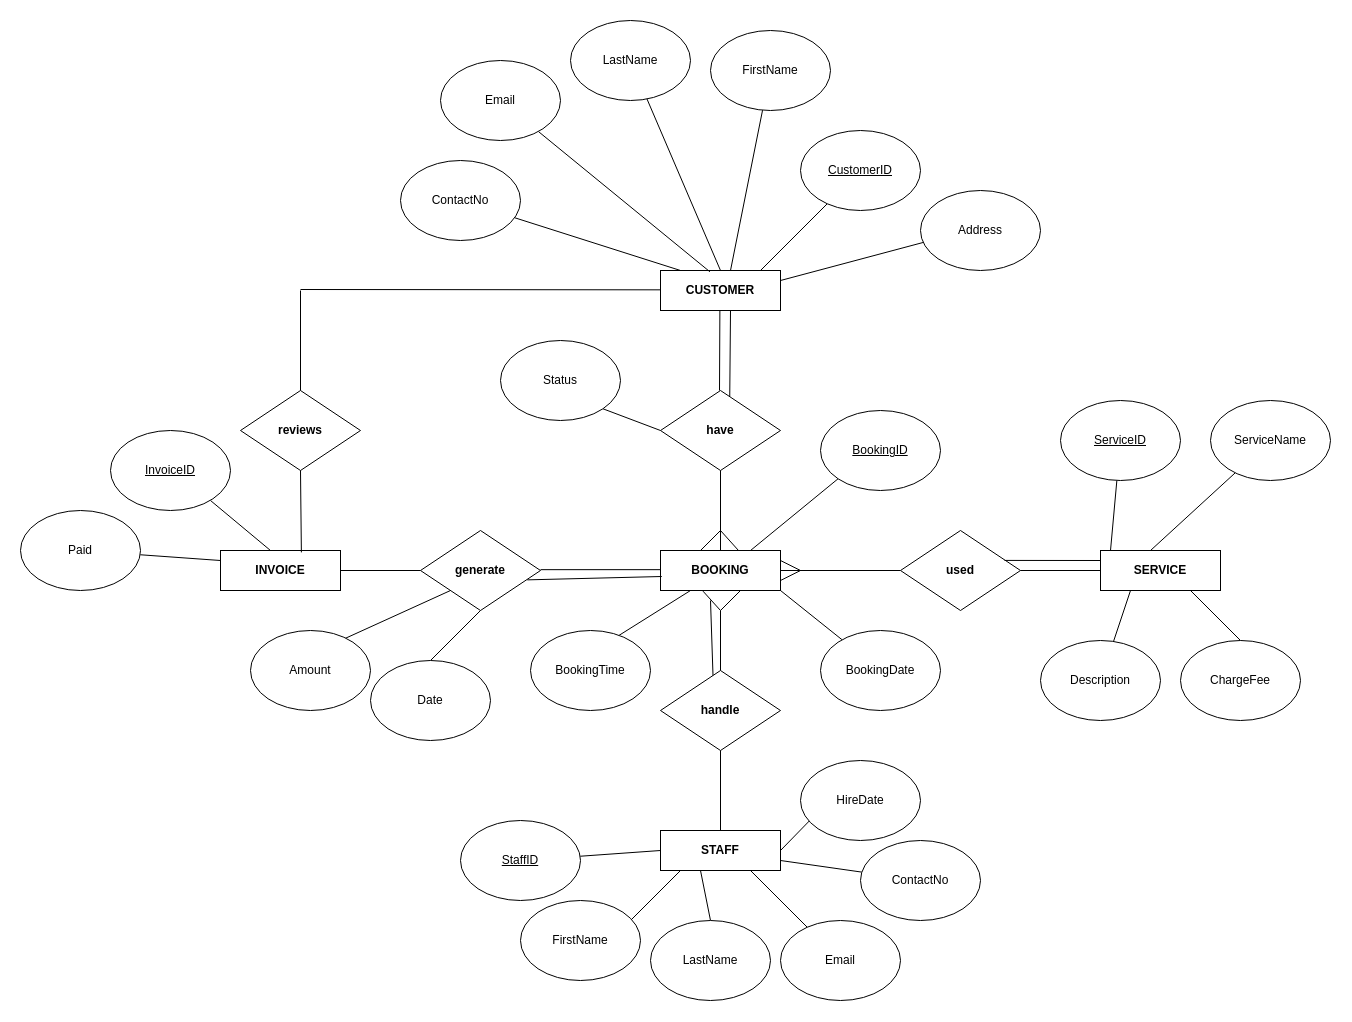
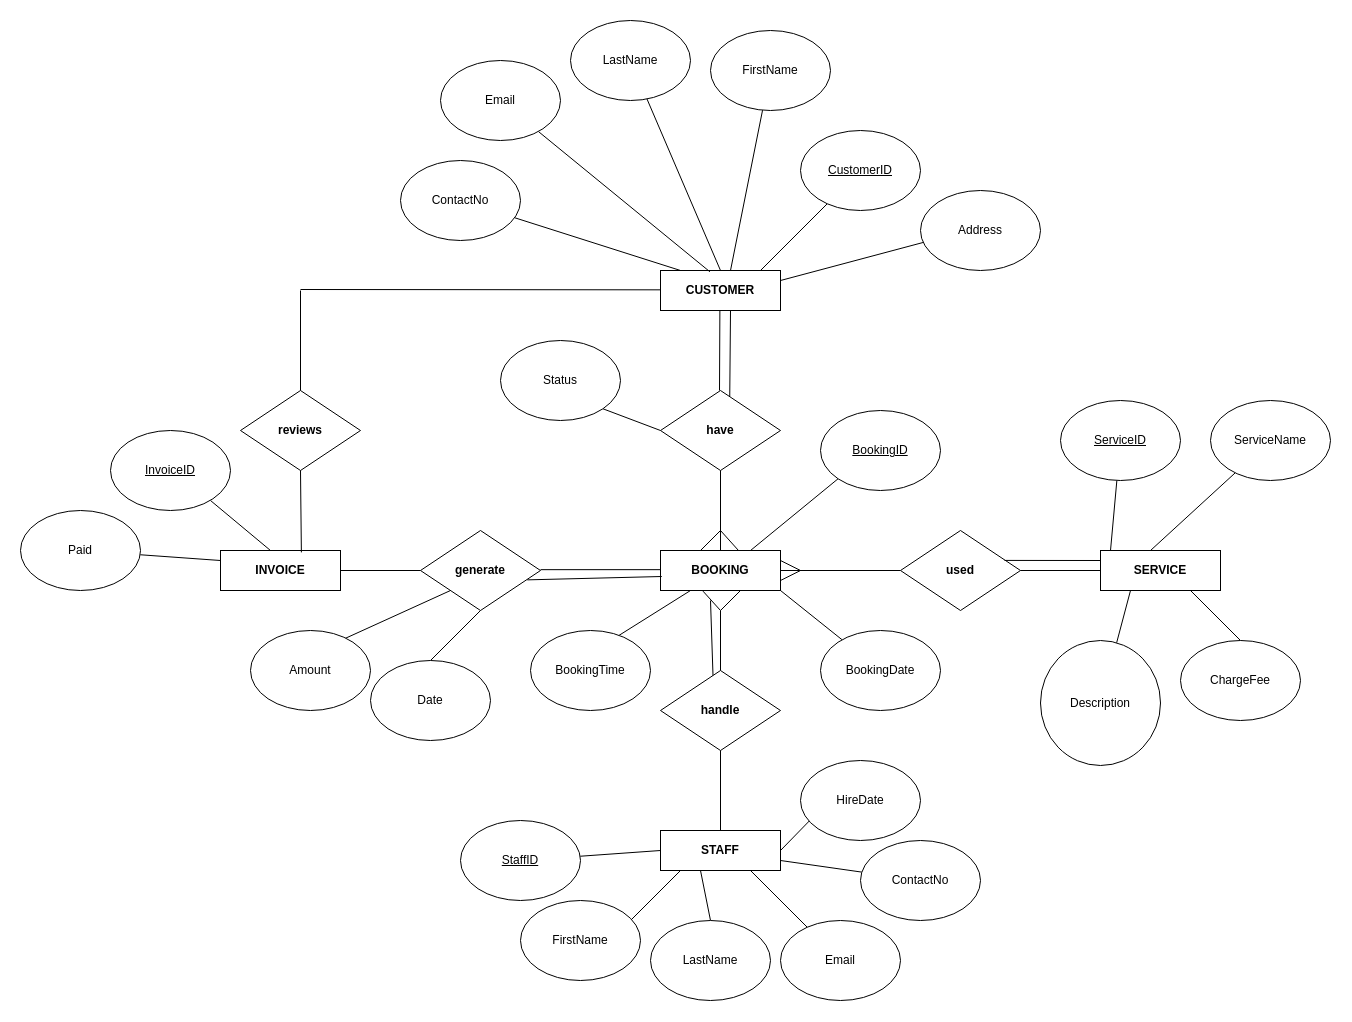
(1101, 681) -> (1101, 703)
